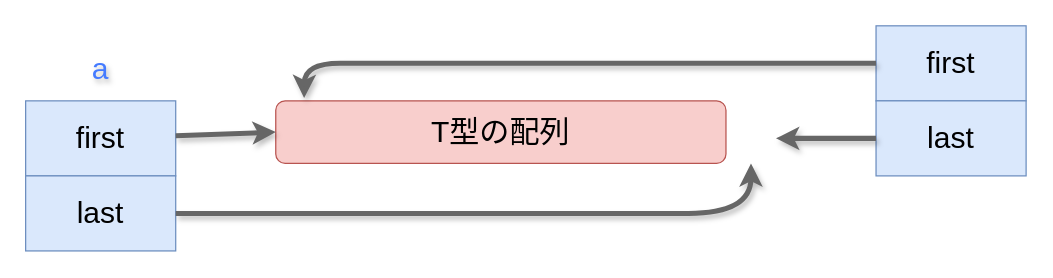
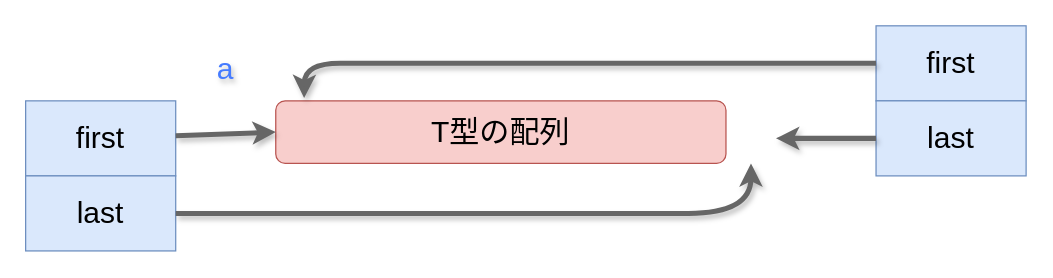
(101, 69) -> (226, 69)
